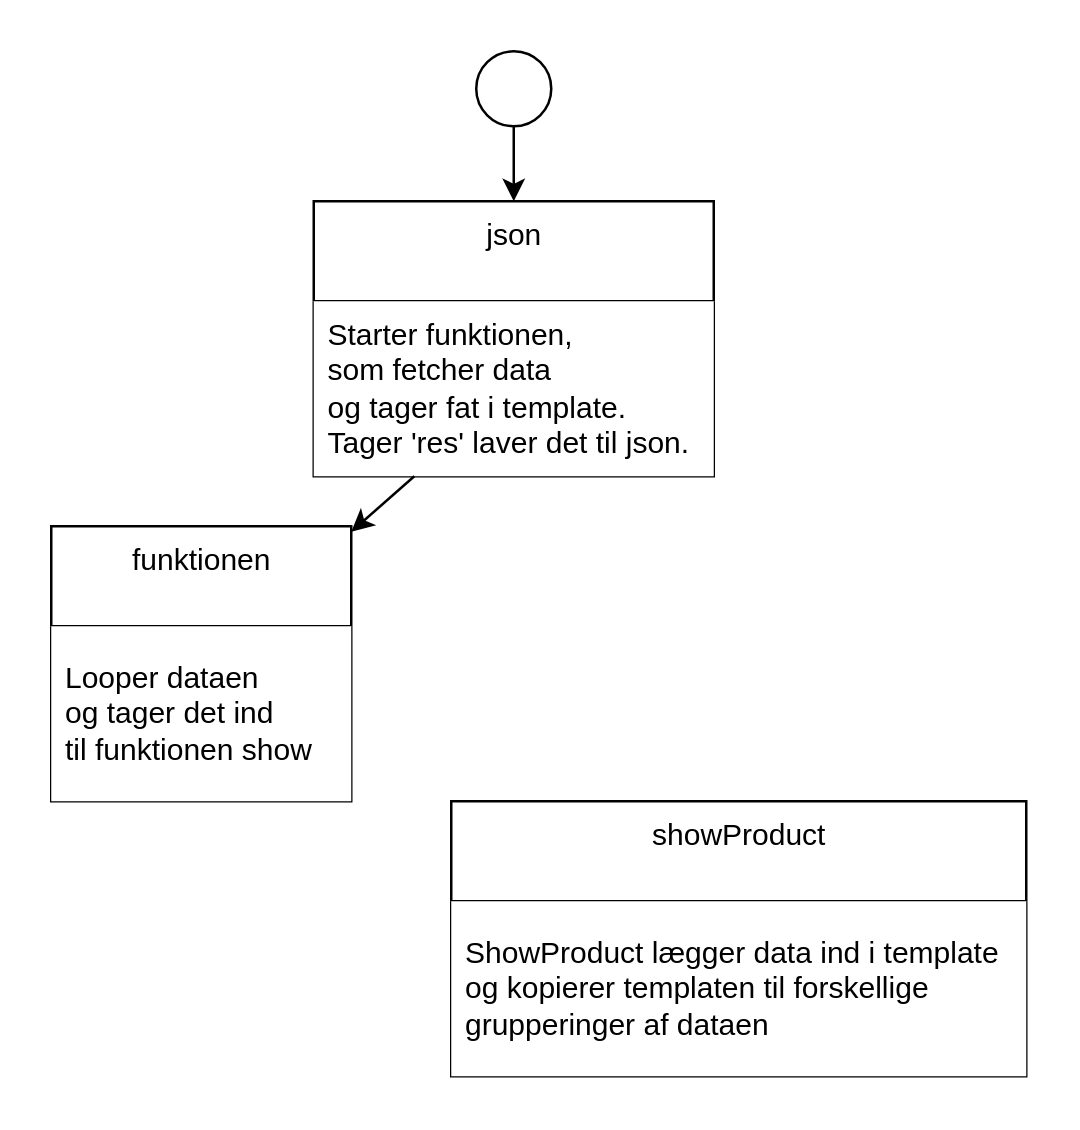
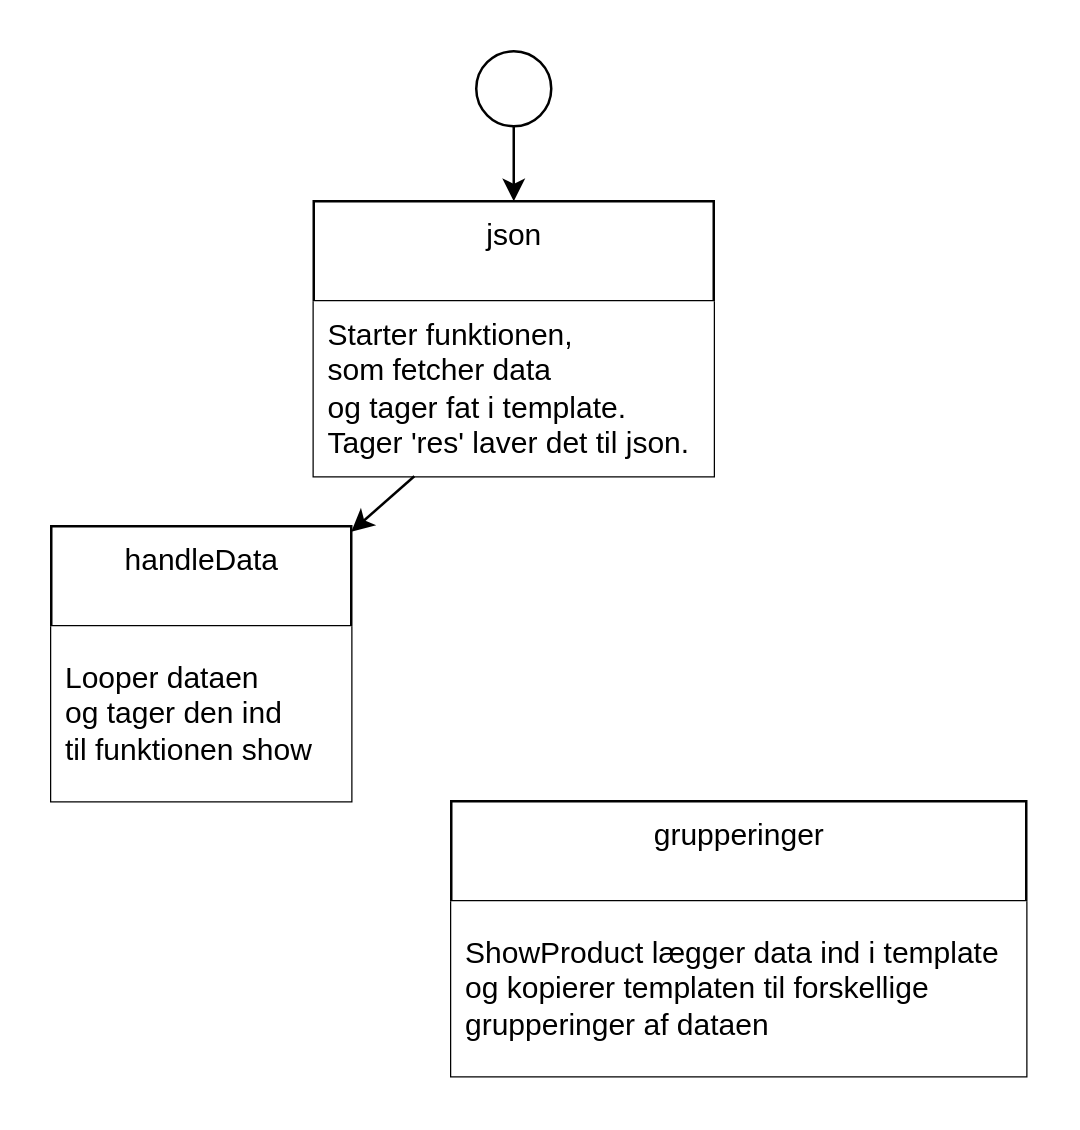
(203, 562) -> (203, 562)
(206, 714) -> (206, 714)
(740, 837) -> (740, 837)
